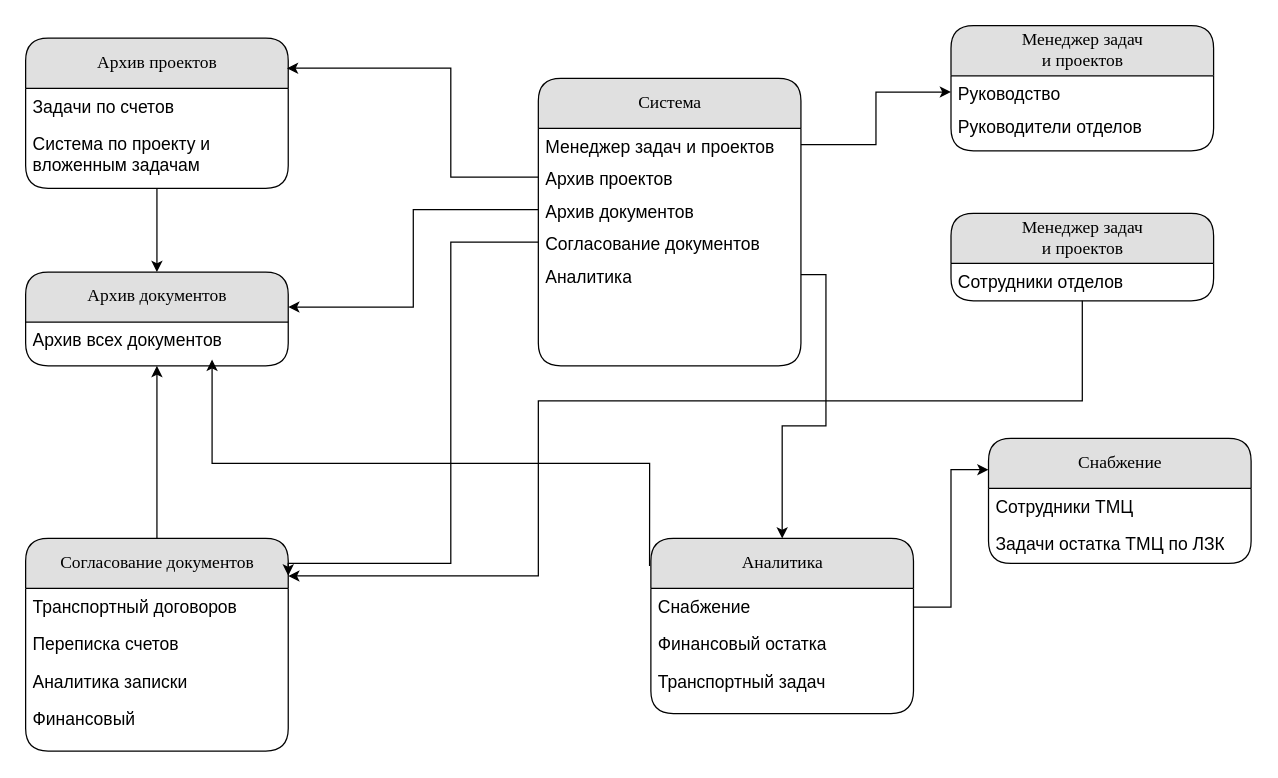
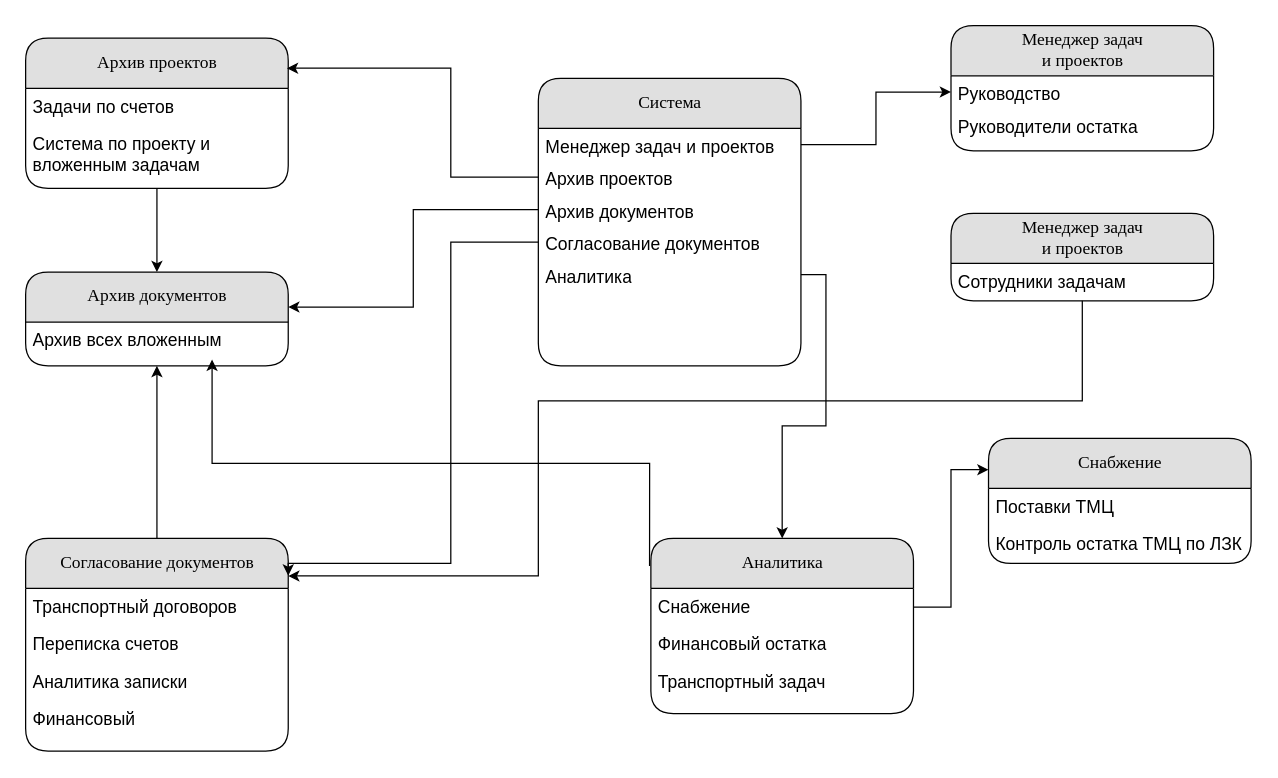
(1040, 126) -> (1040, 126)
(1032, 281) -> (1032, 281)
(117, 340) -> (113, 340)
(1052, 506) -> (1044, 506)
(1093, 543) -> (1101, 543)
